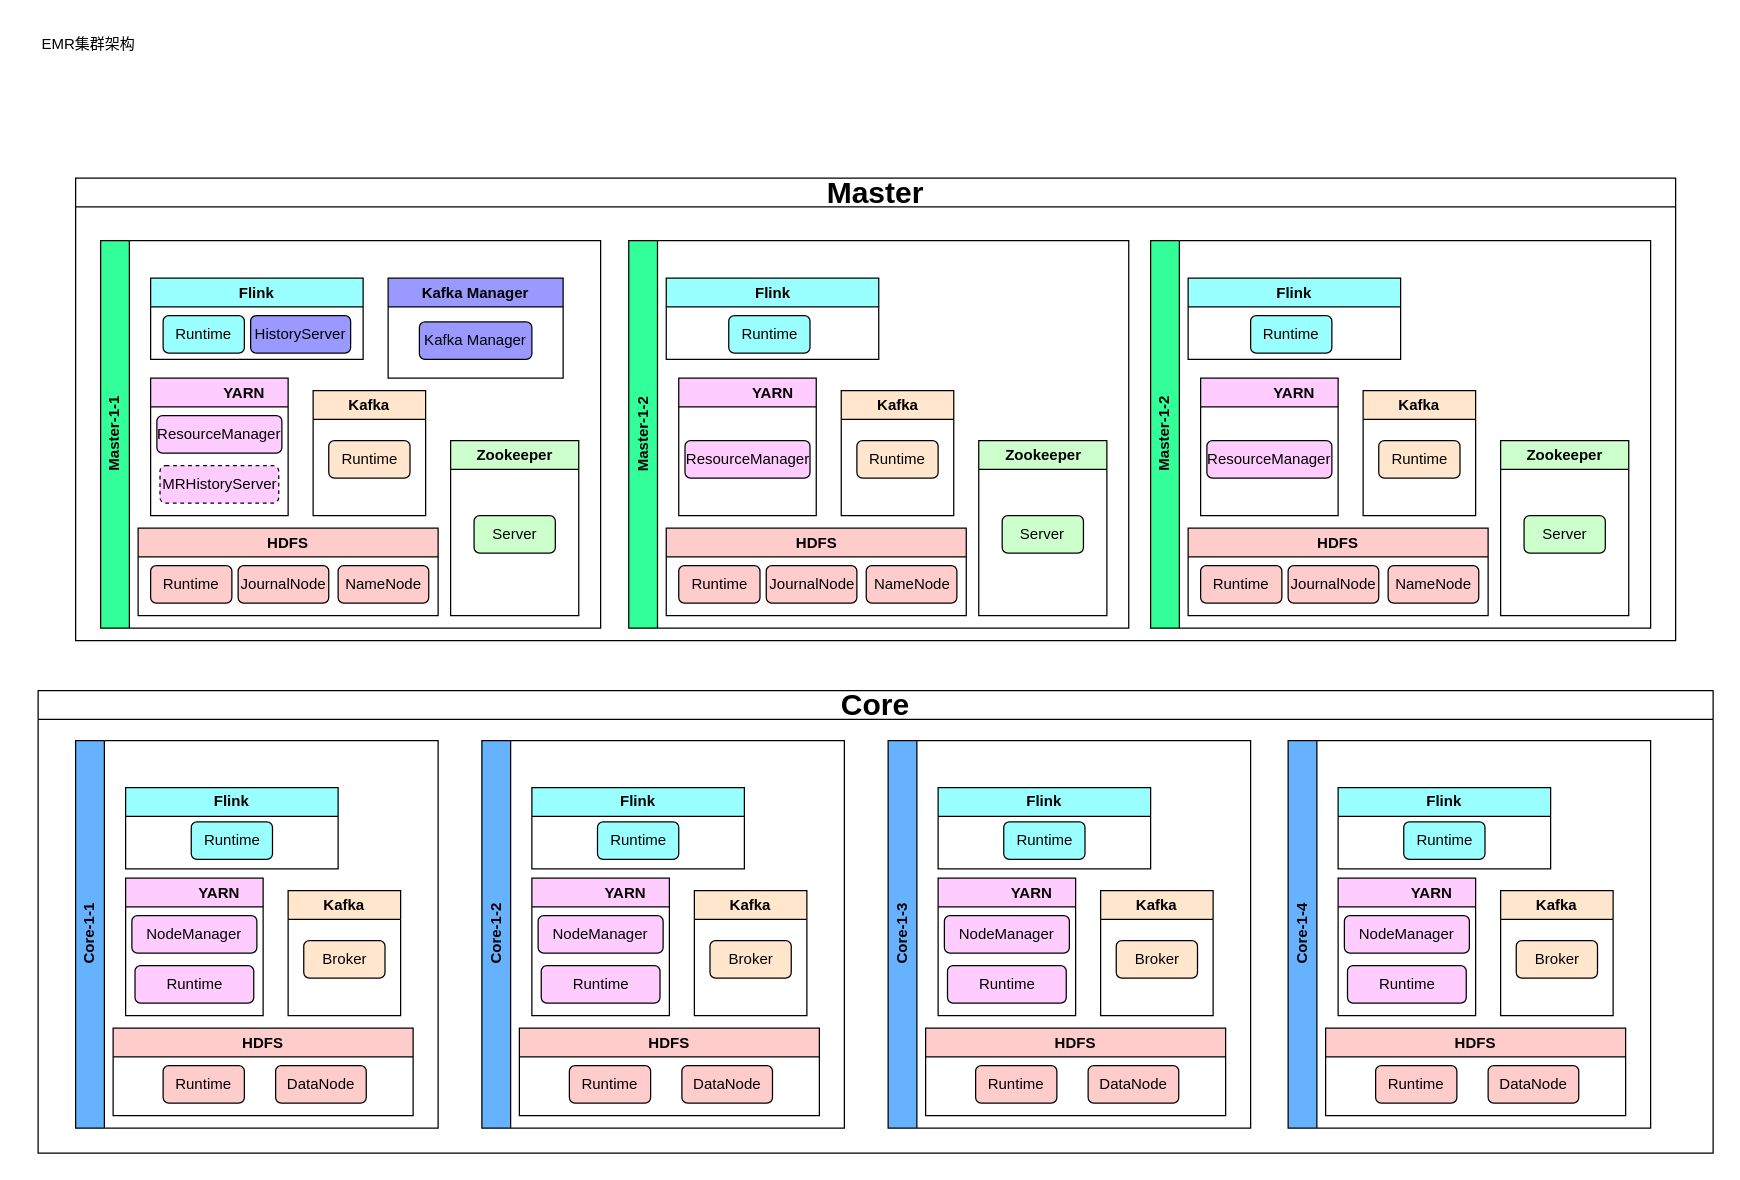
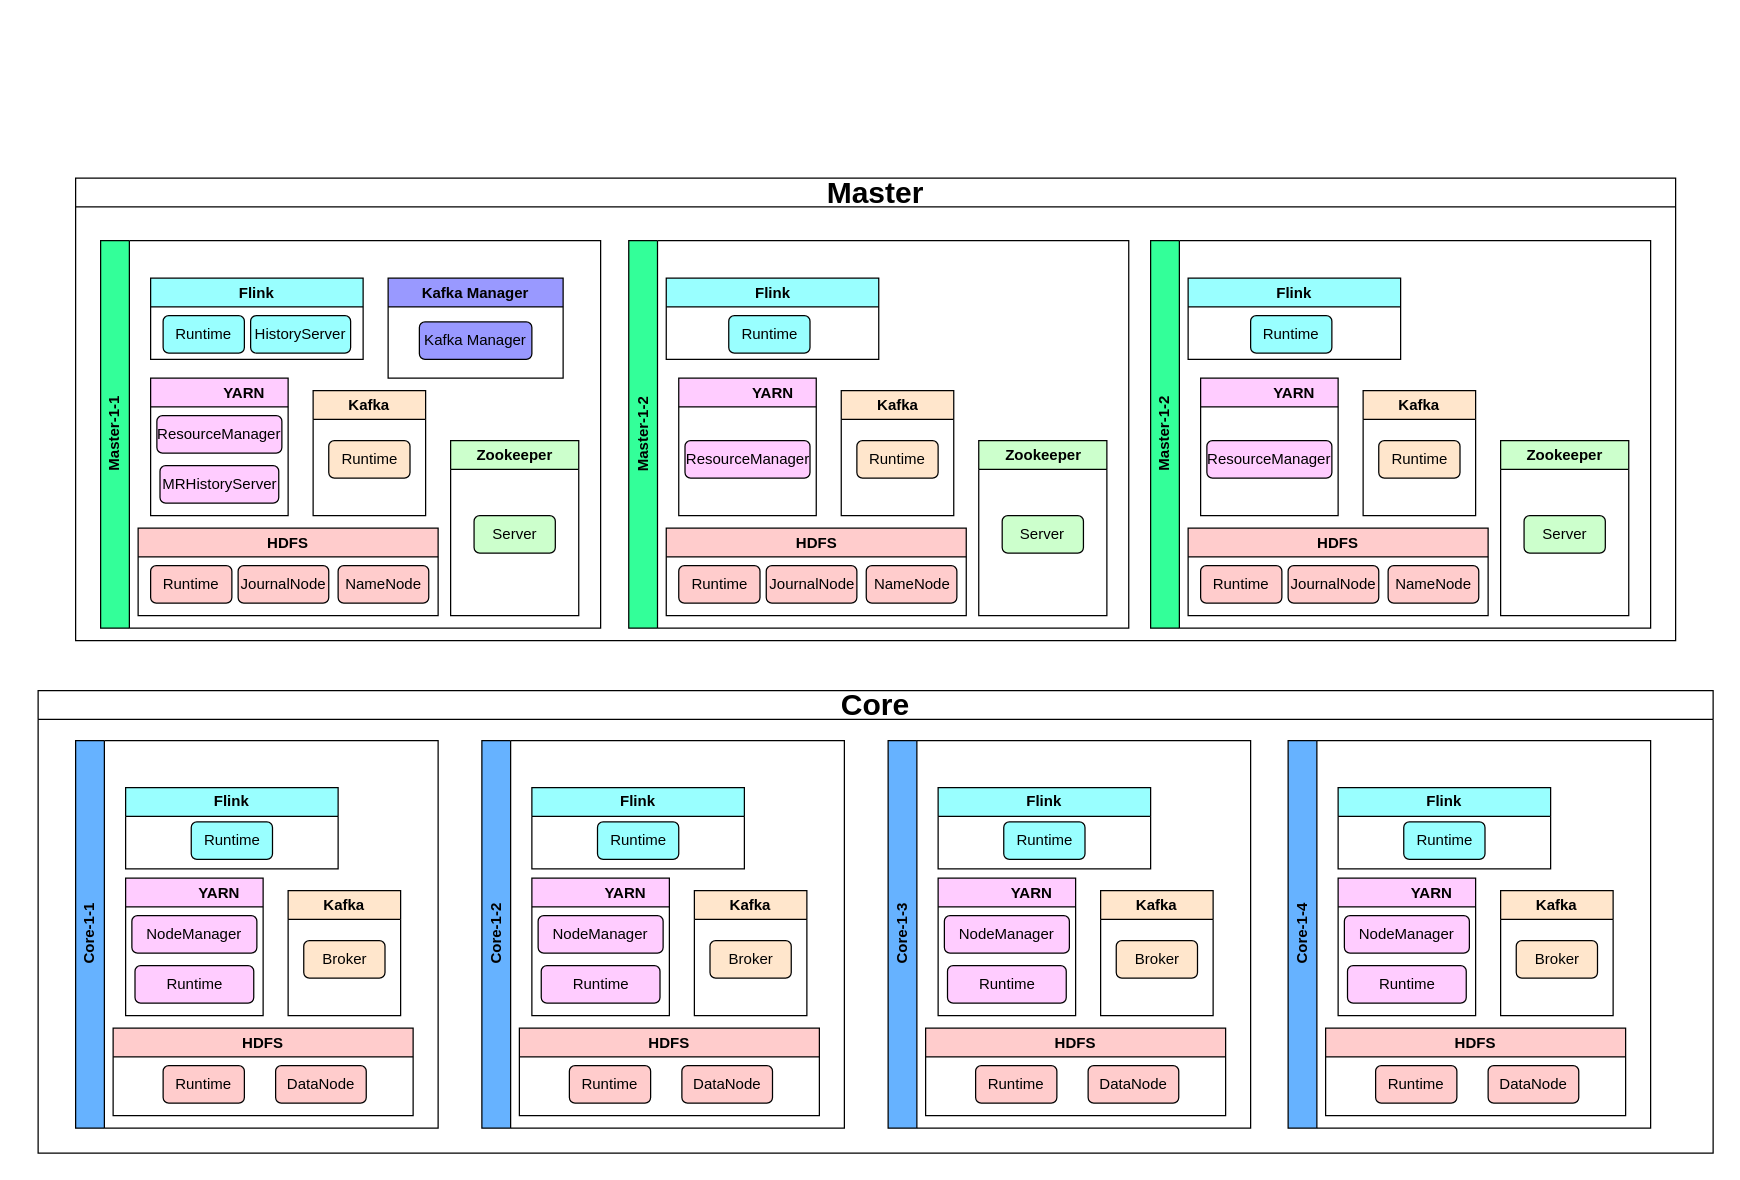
(88, 44) -> none
(301, 334) -> (301, 334)
(219, 484) -> (219, 484)
